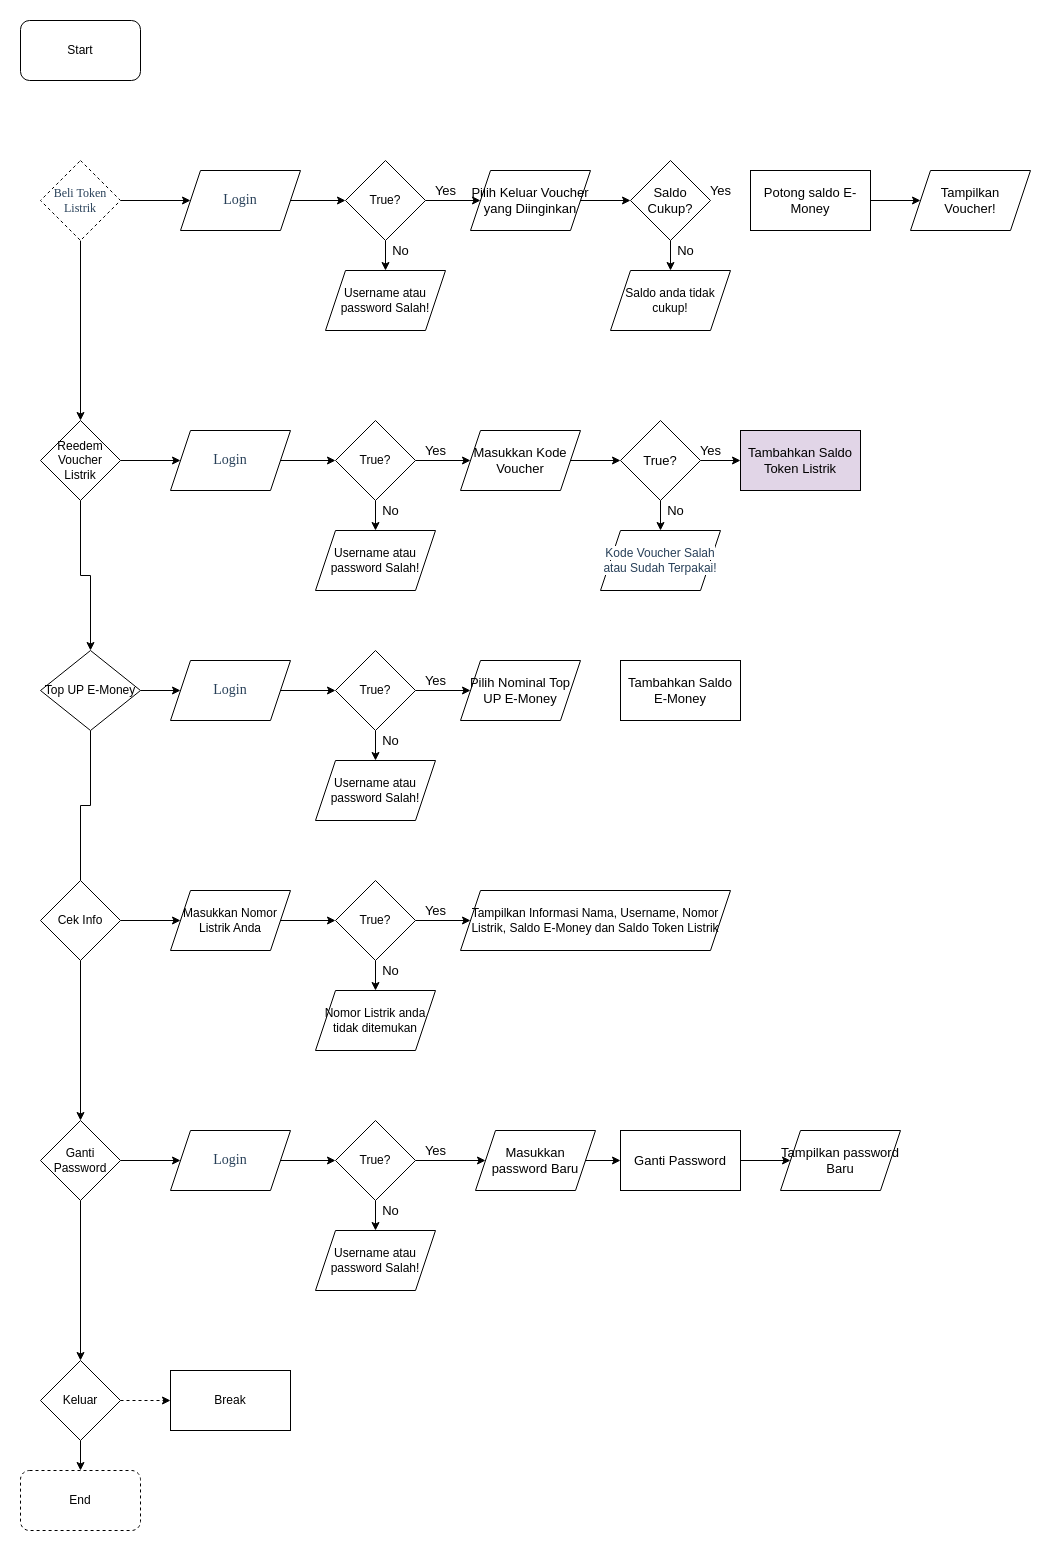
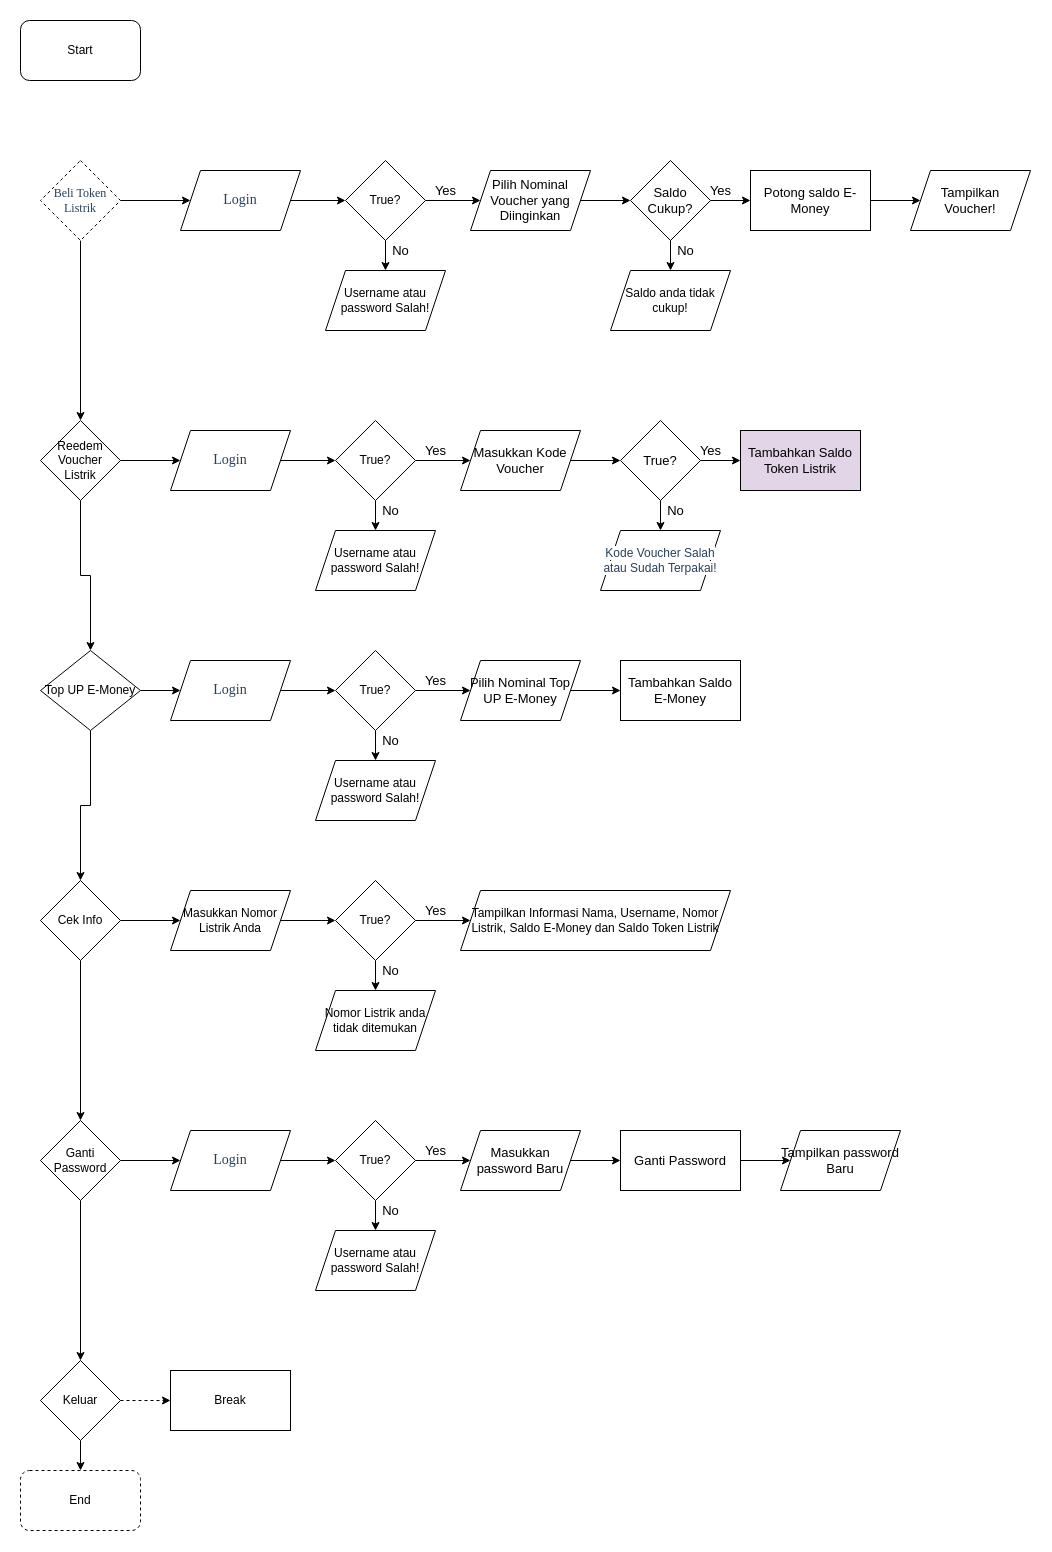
(531, 201) -> (531, 201)
none -> (727, 201)
none -> (592, 691)
(81, 875) -> (81, 872)
(536, 1161) -> (521, 1161)
